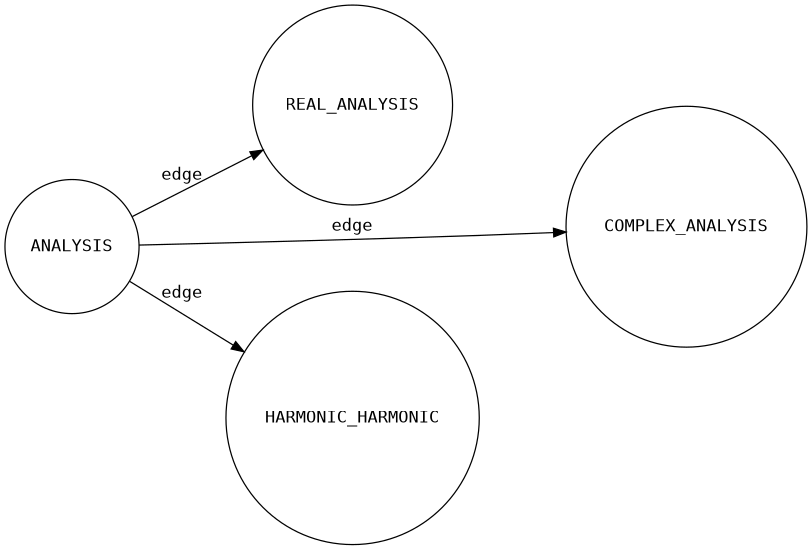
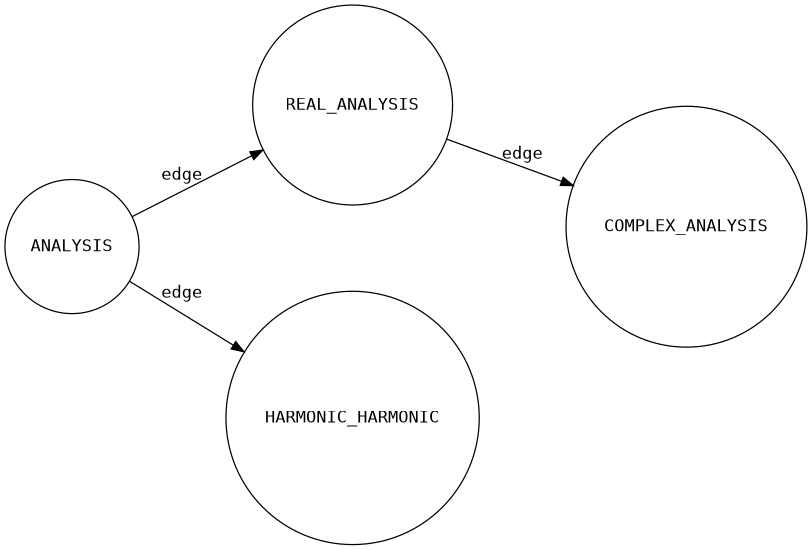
(346, 240) -> (504, 160)
